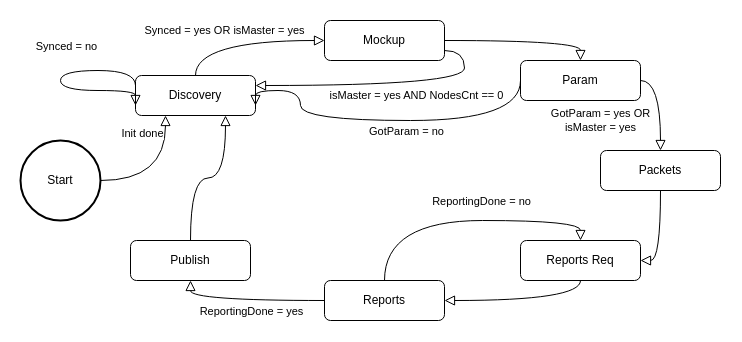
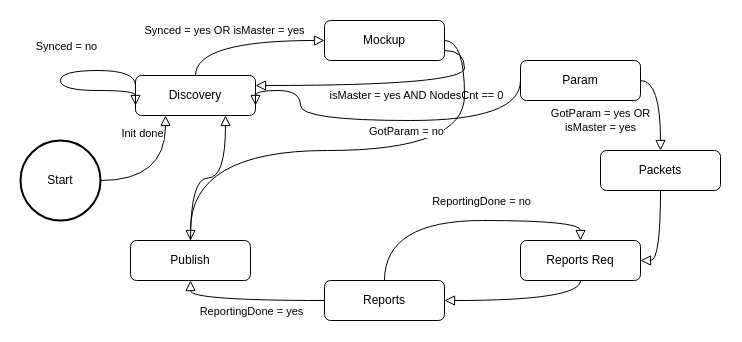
(512, 41) -> (301, 151)
